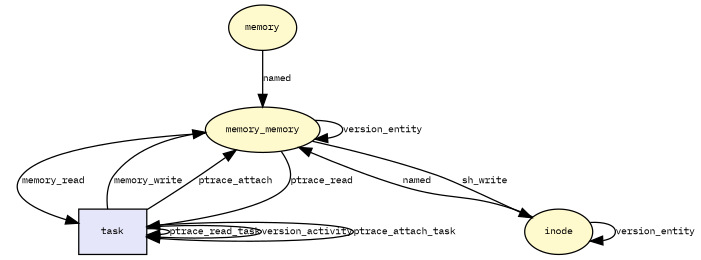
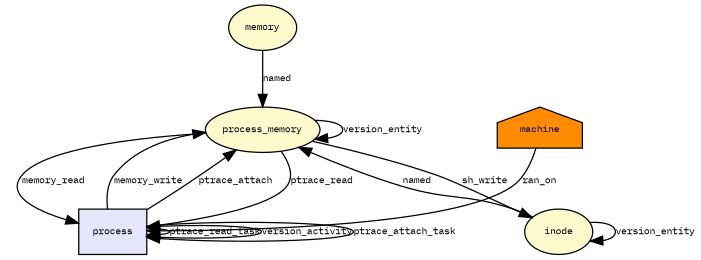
(263, 130) -> (263, 130)
none -> (540, 130)
(113, 232) -> (113, 232)
